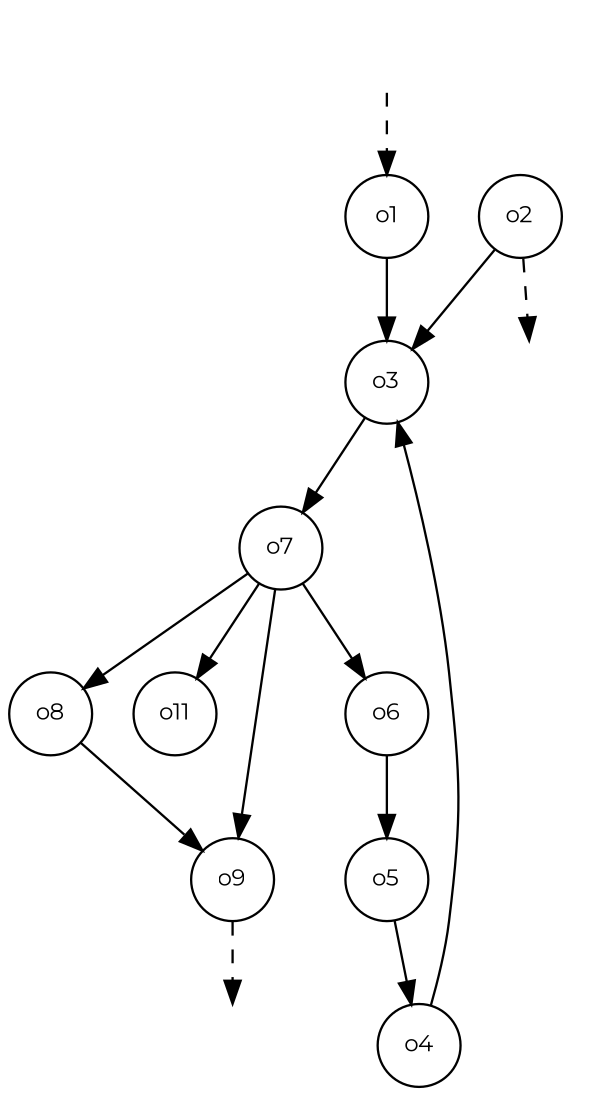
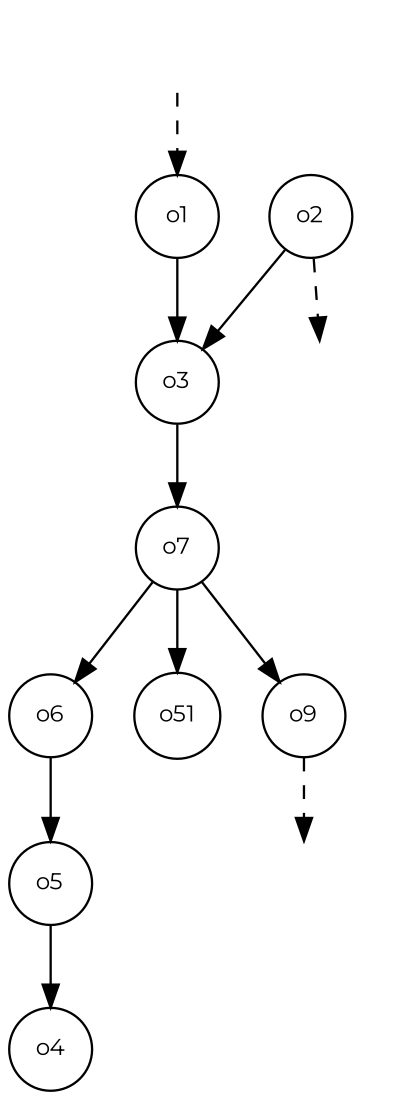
(51, 714) -> none
(175, 714) -> (177, 716)
(454, 724) -> none
